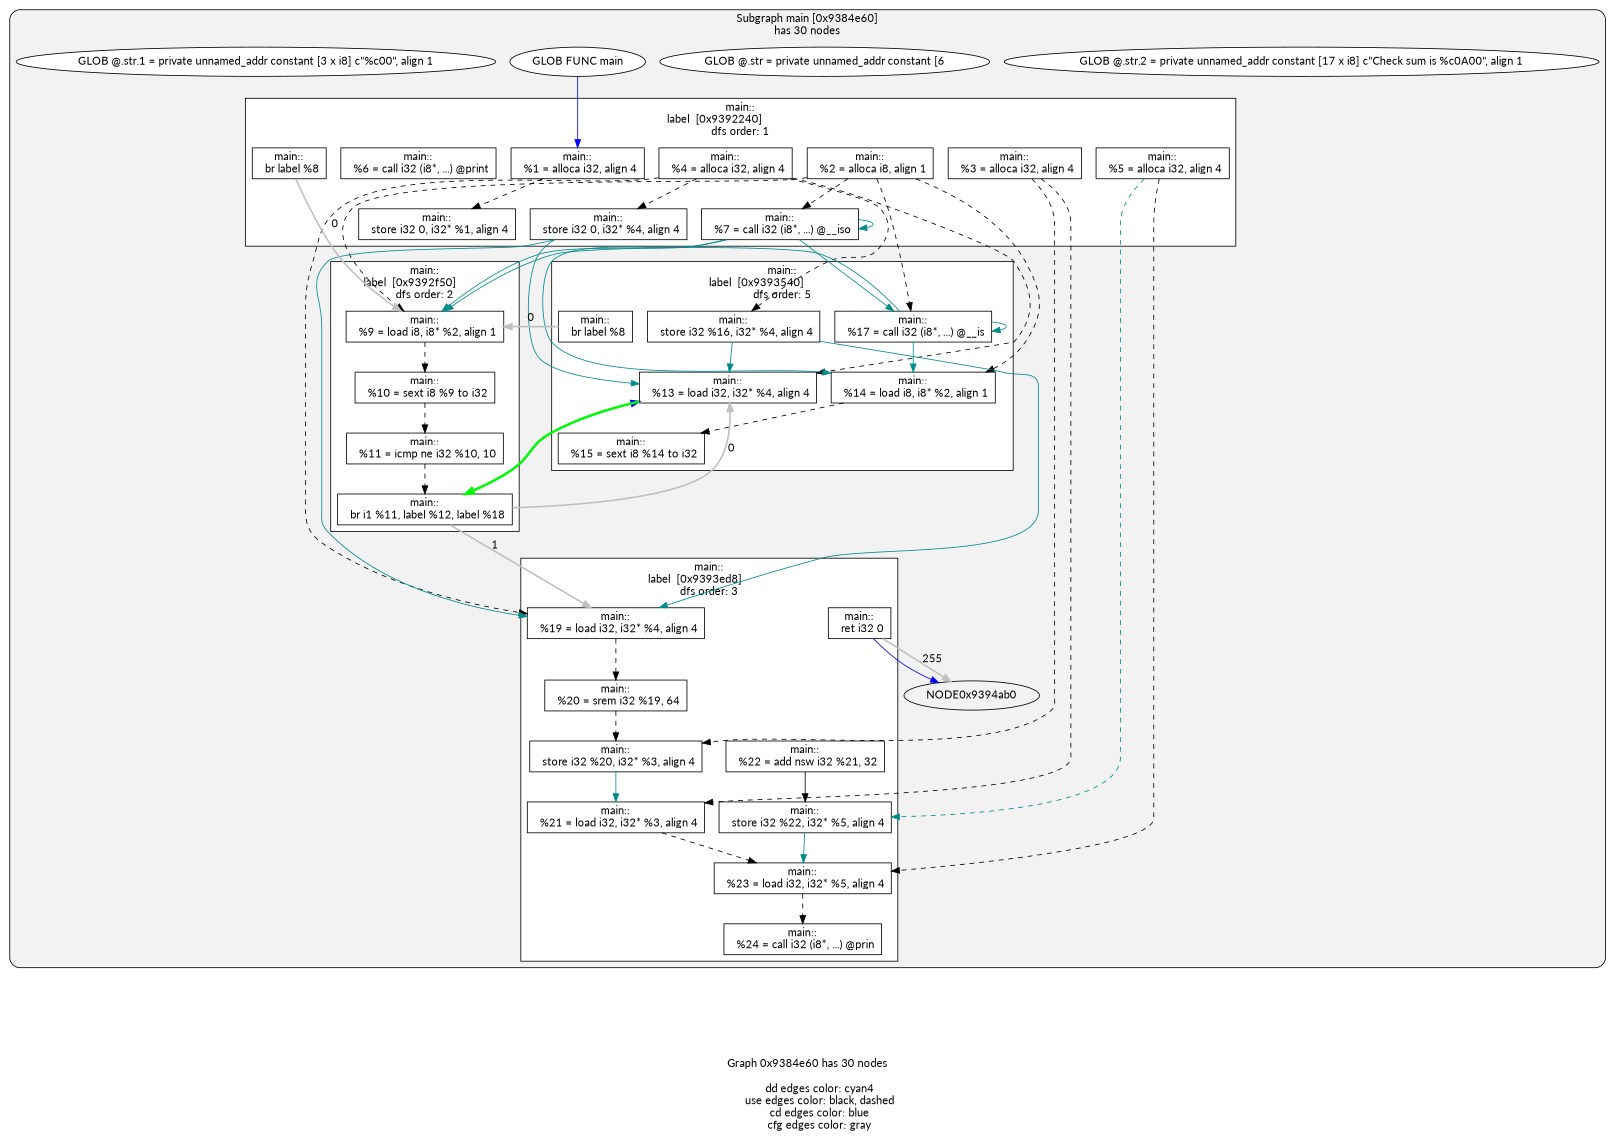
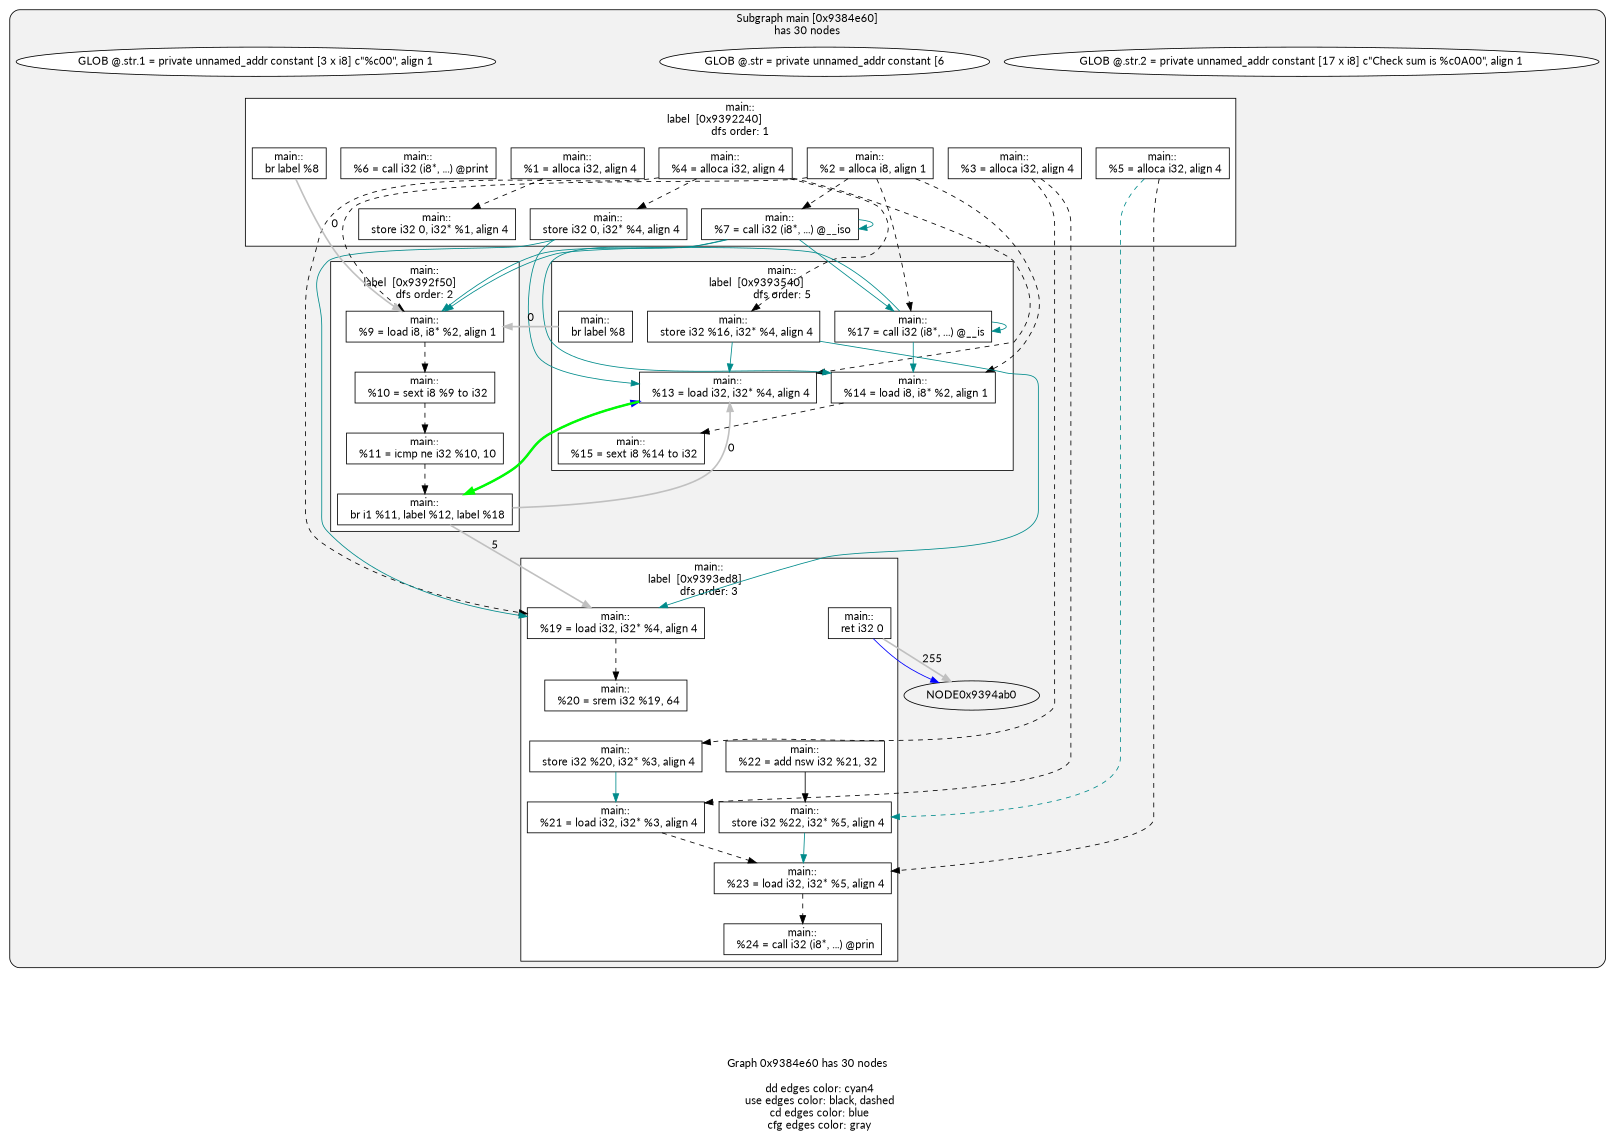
(578, 62) -> none
(495, 546) -> (495, 546)
(616, 722) -> none
